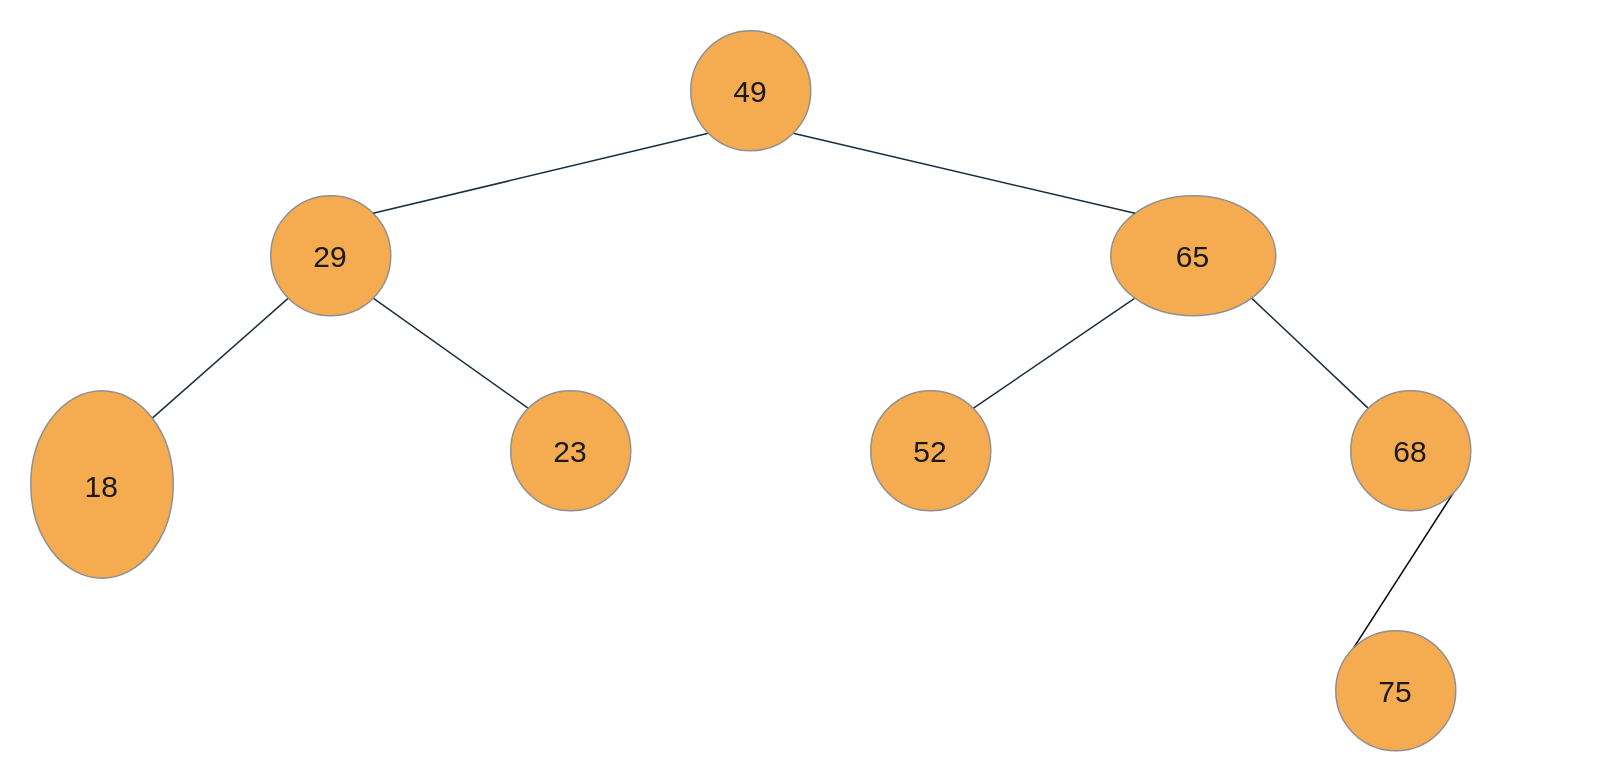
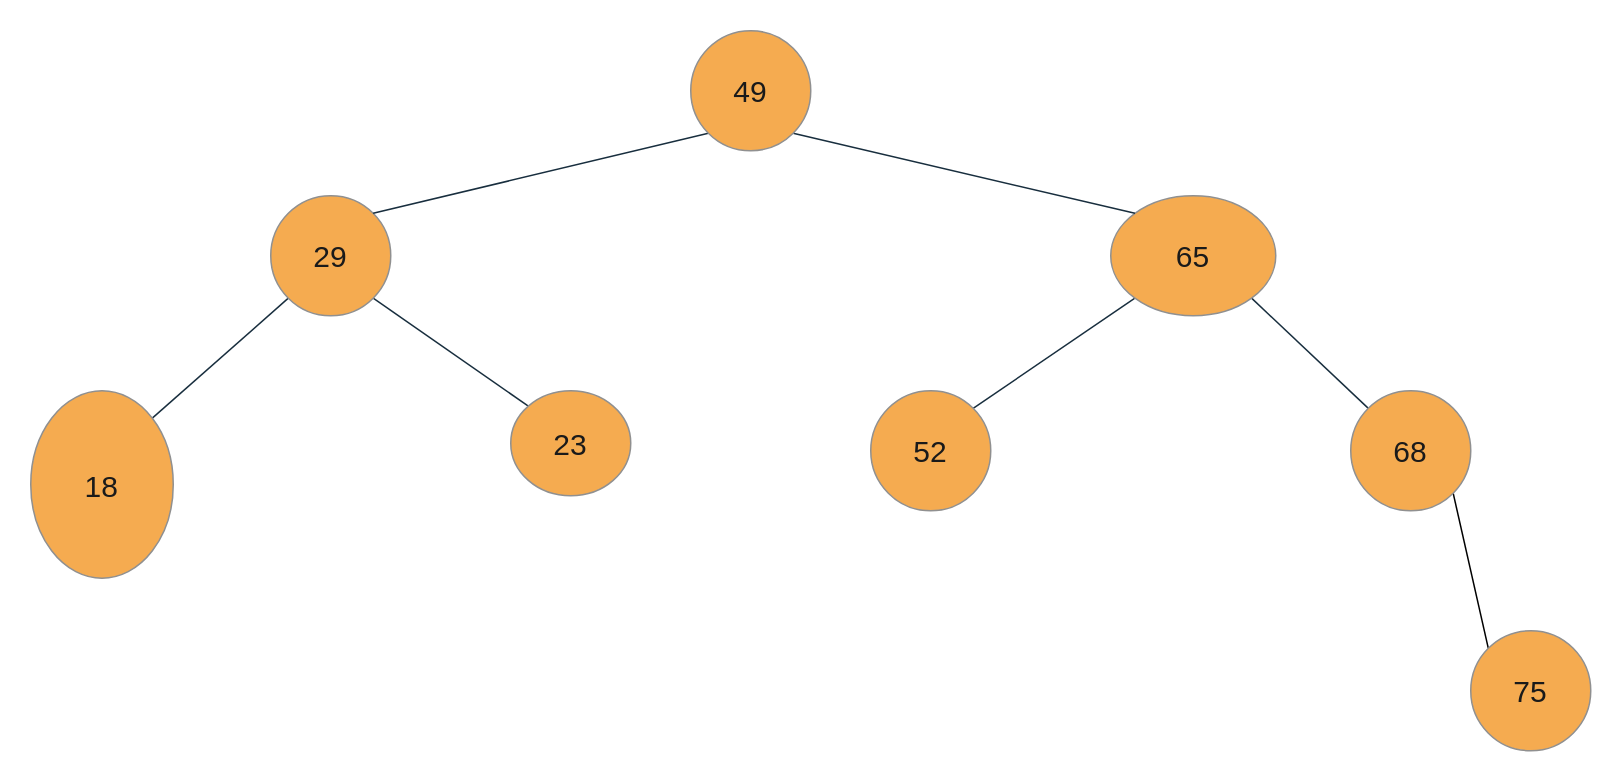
(571, 451) -> (571, 443)
(1396, 691) -> (1531, 691)
